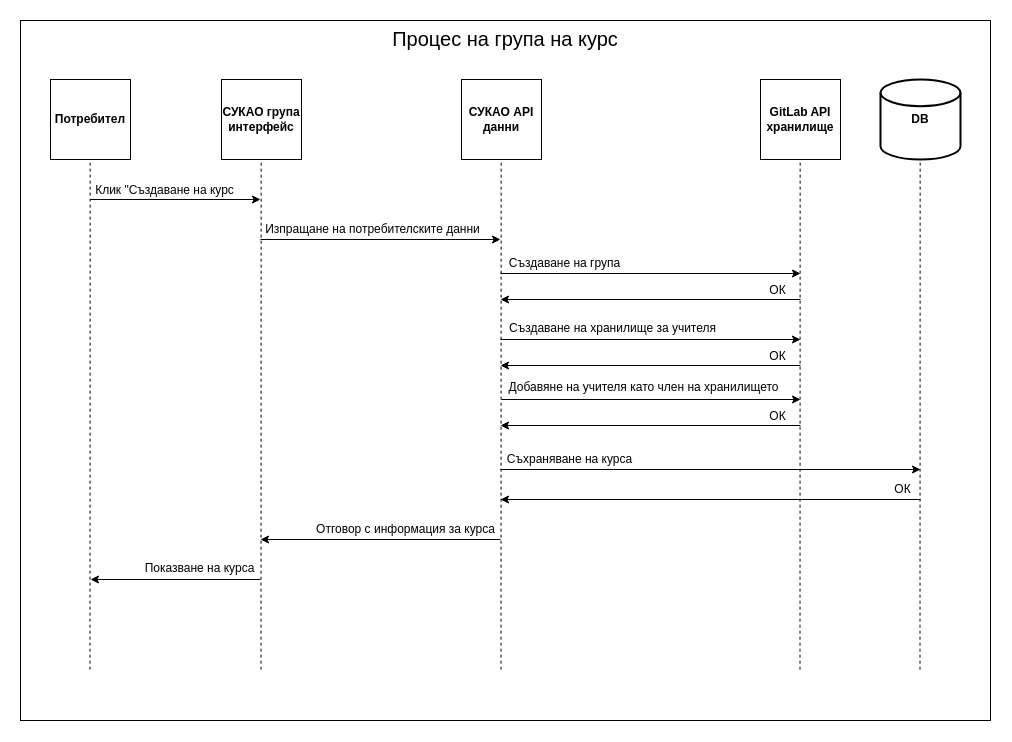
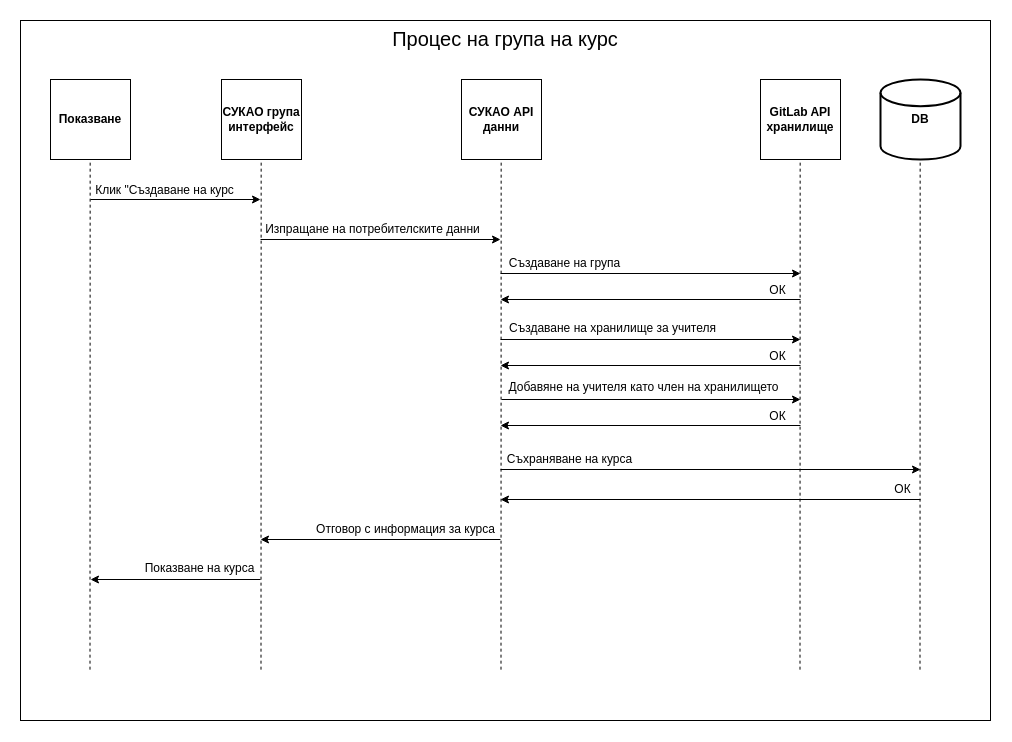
(91, 120) -> (91, 120)
